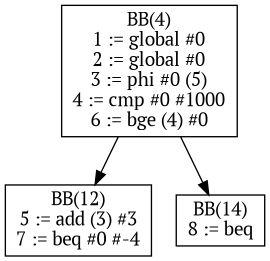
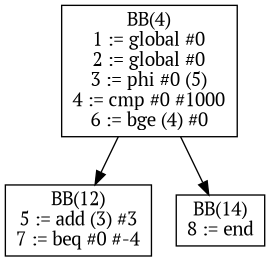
(220, 220) -> (220, 220)
